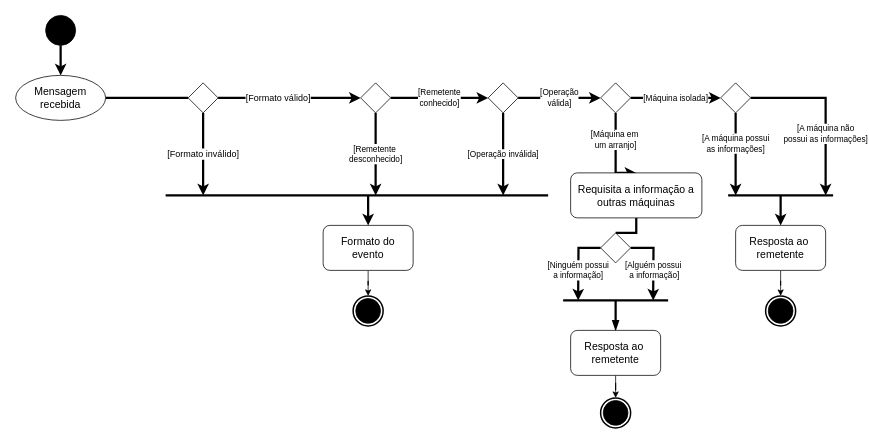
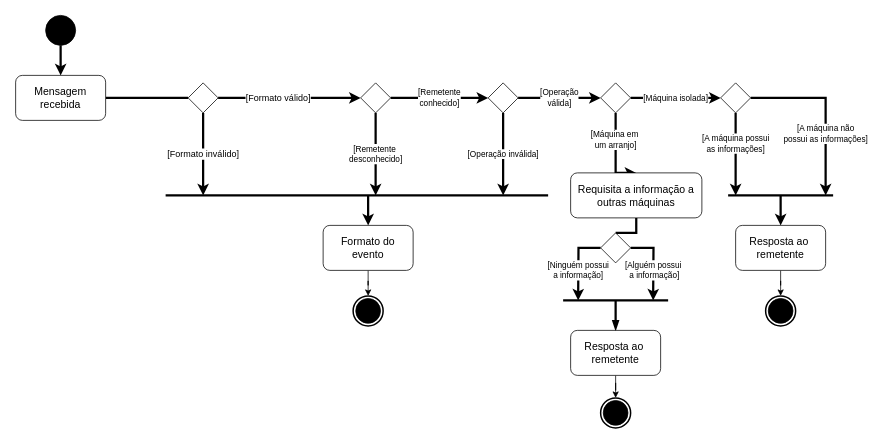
(60, 98) -> (60, 98)
